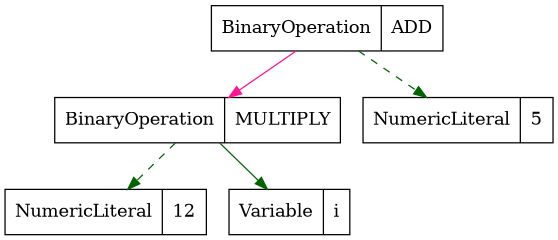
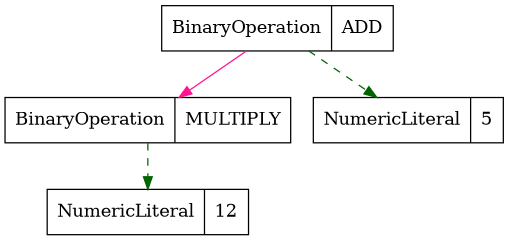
(289, 212) -> none
